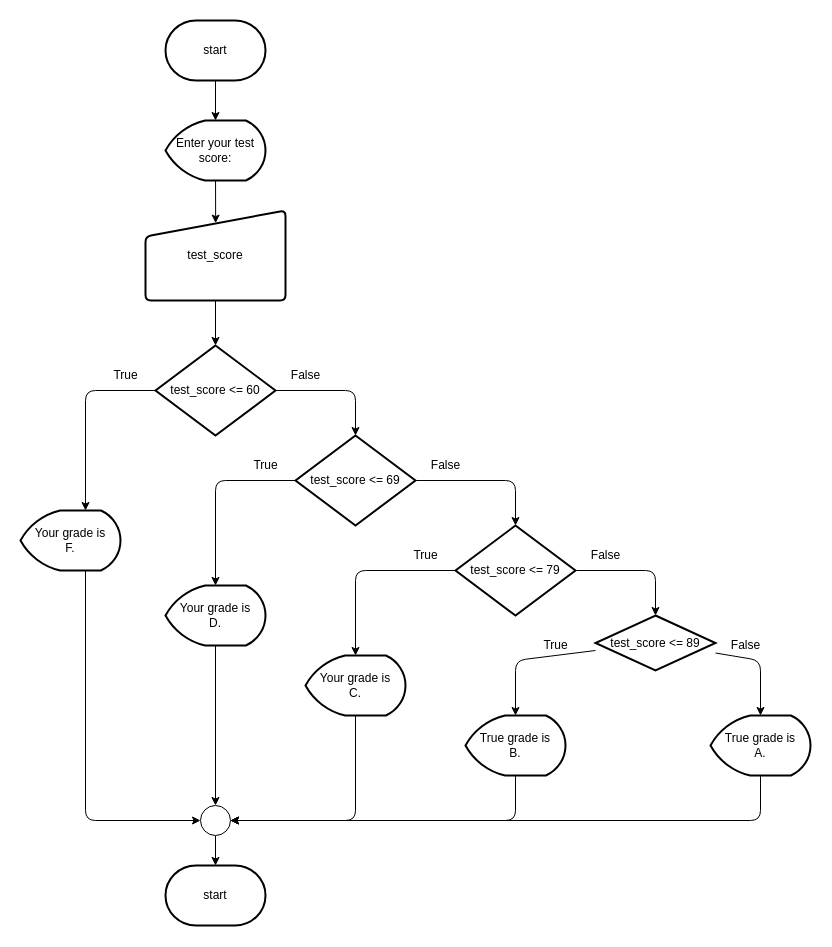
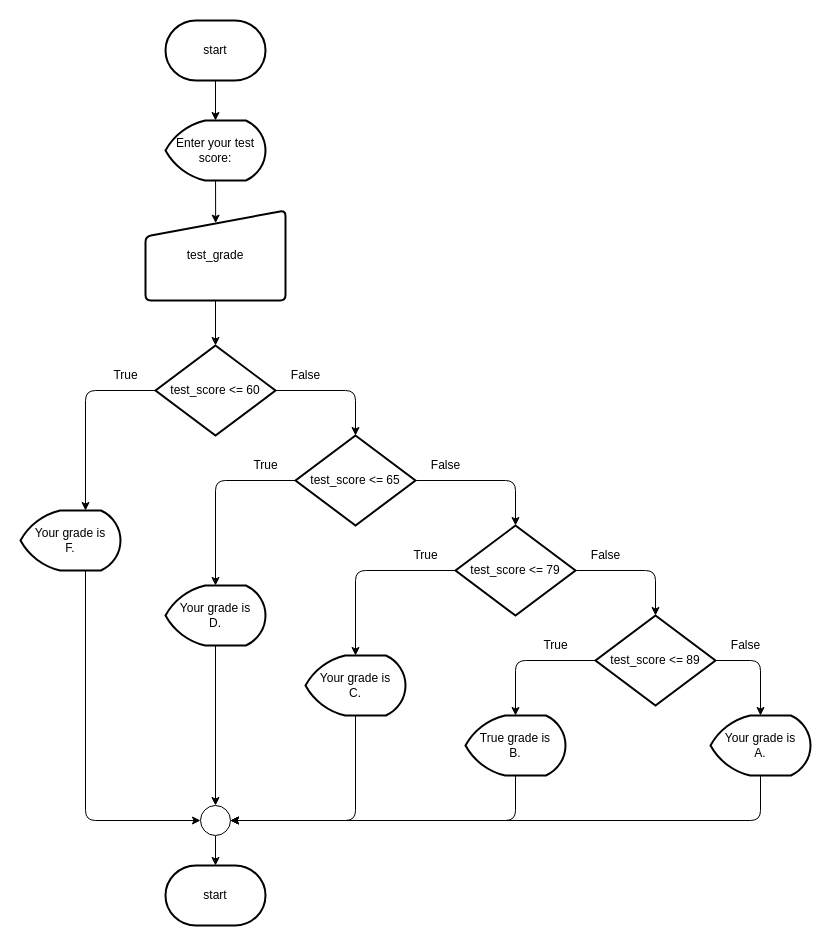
(216, 256) -> (216, 256)
(356, 481) -> (356, 481)
(656, 643) -> (656, 661)
(761, 746) -> (761, 746)
